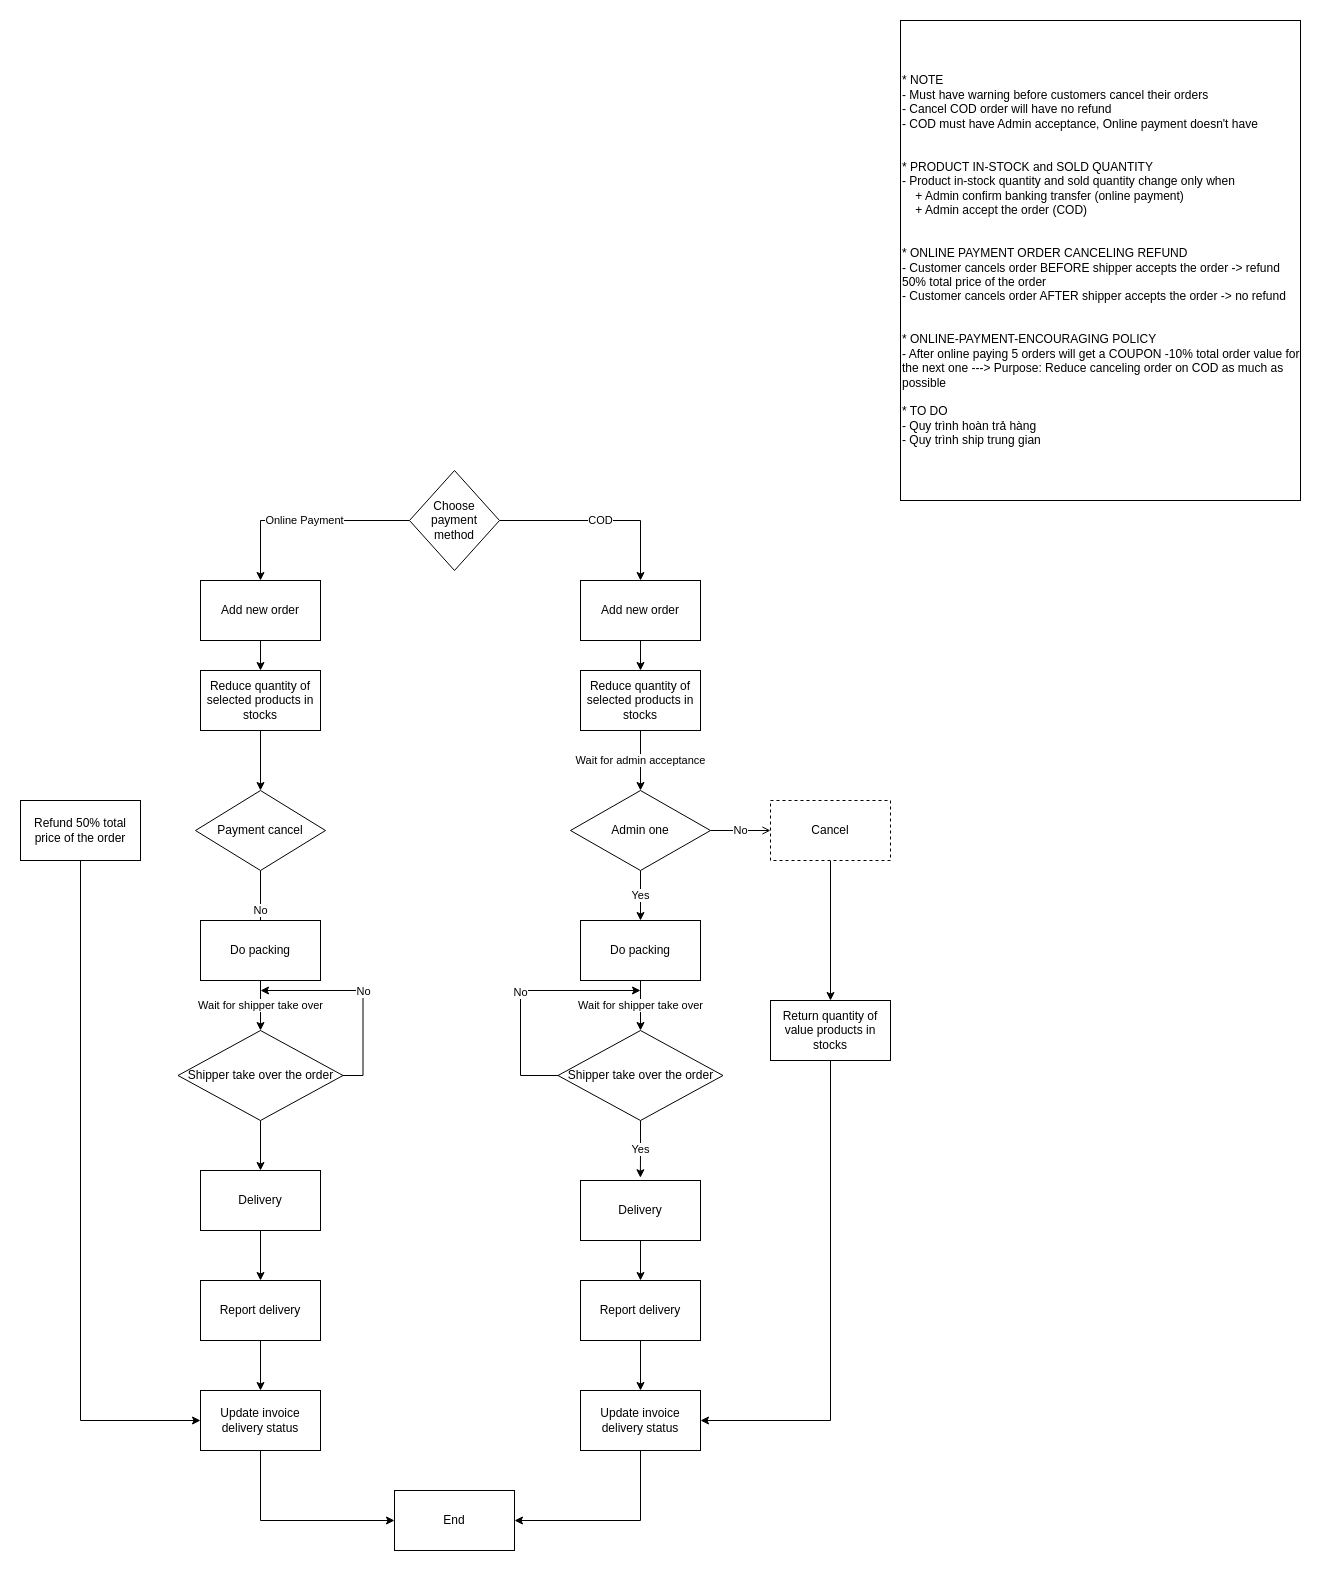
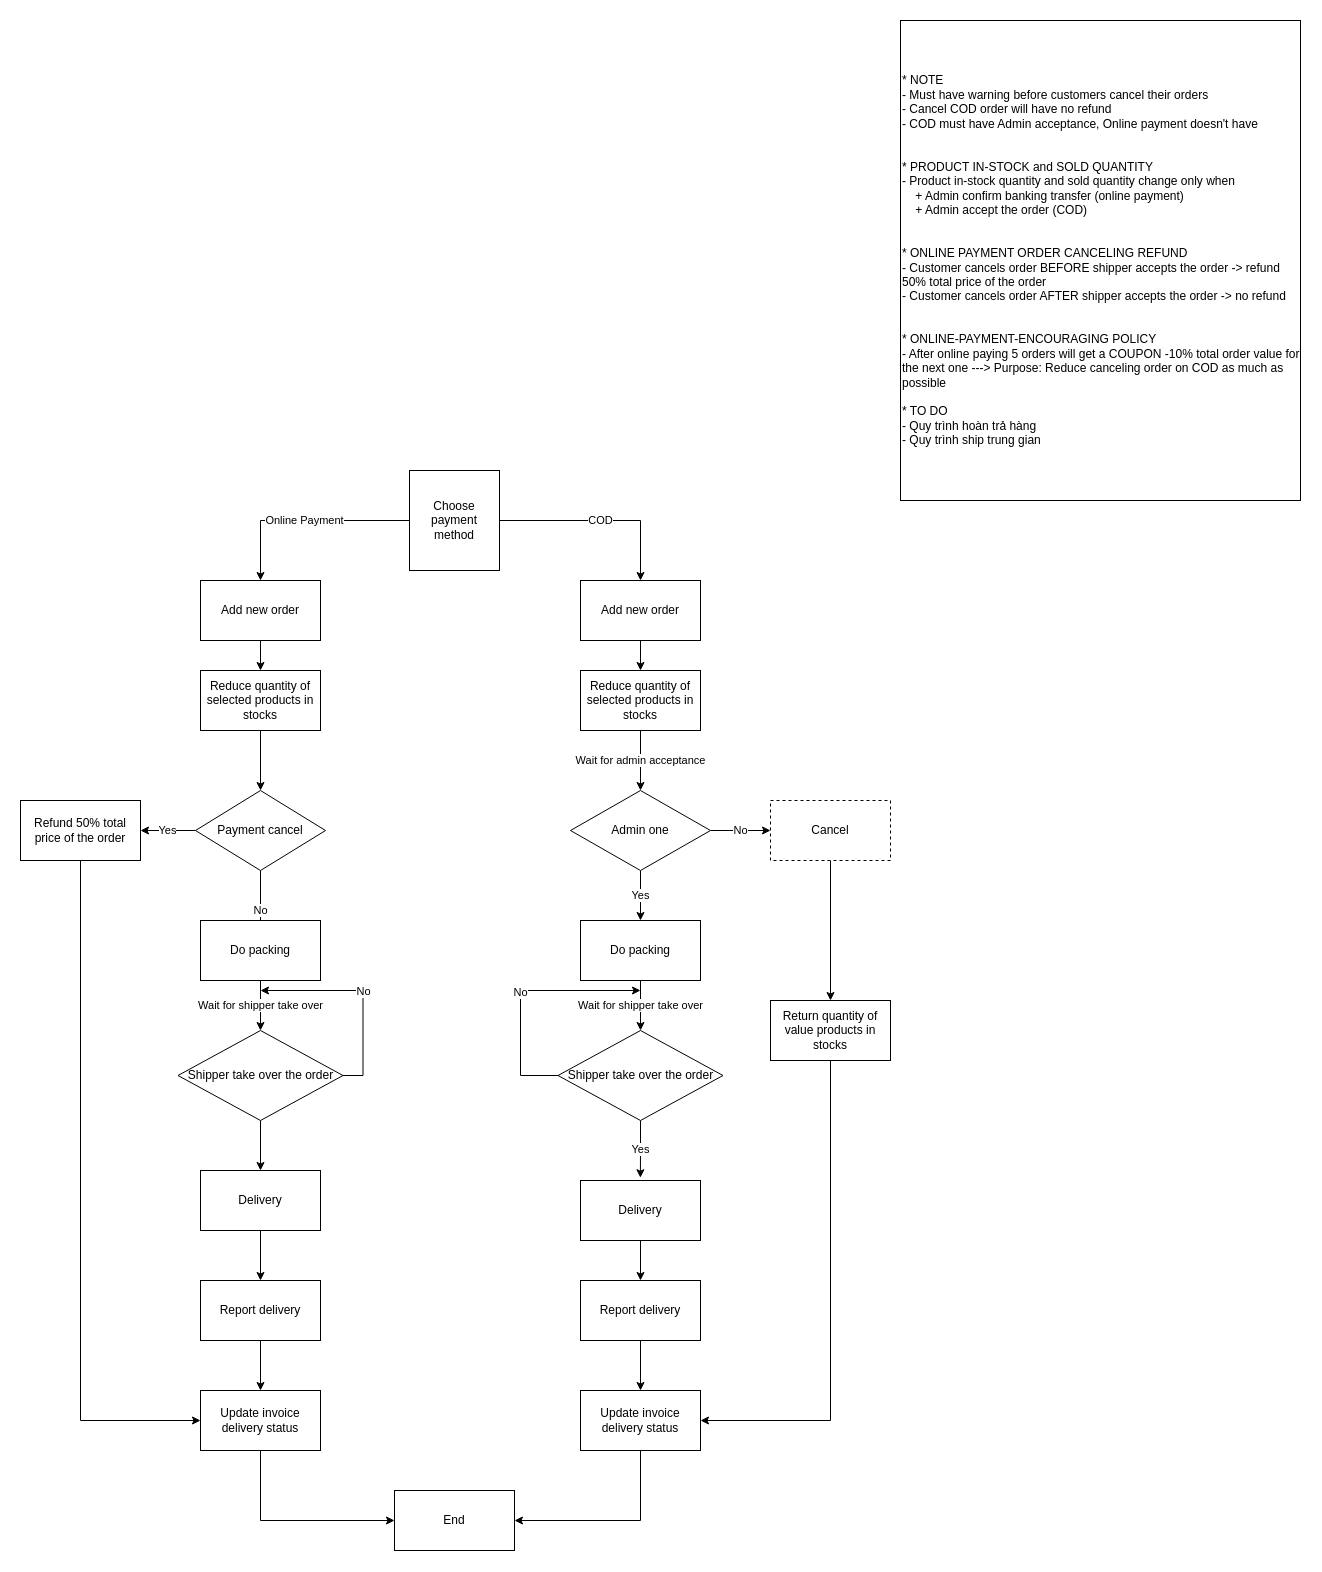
(455, 521) -> (455, 521)
none -> (171, 831)
(764, 831) -> (762, 831)
